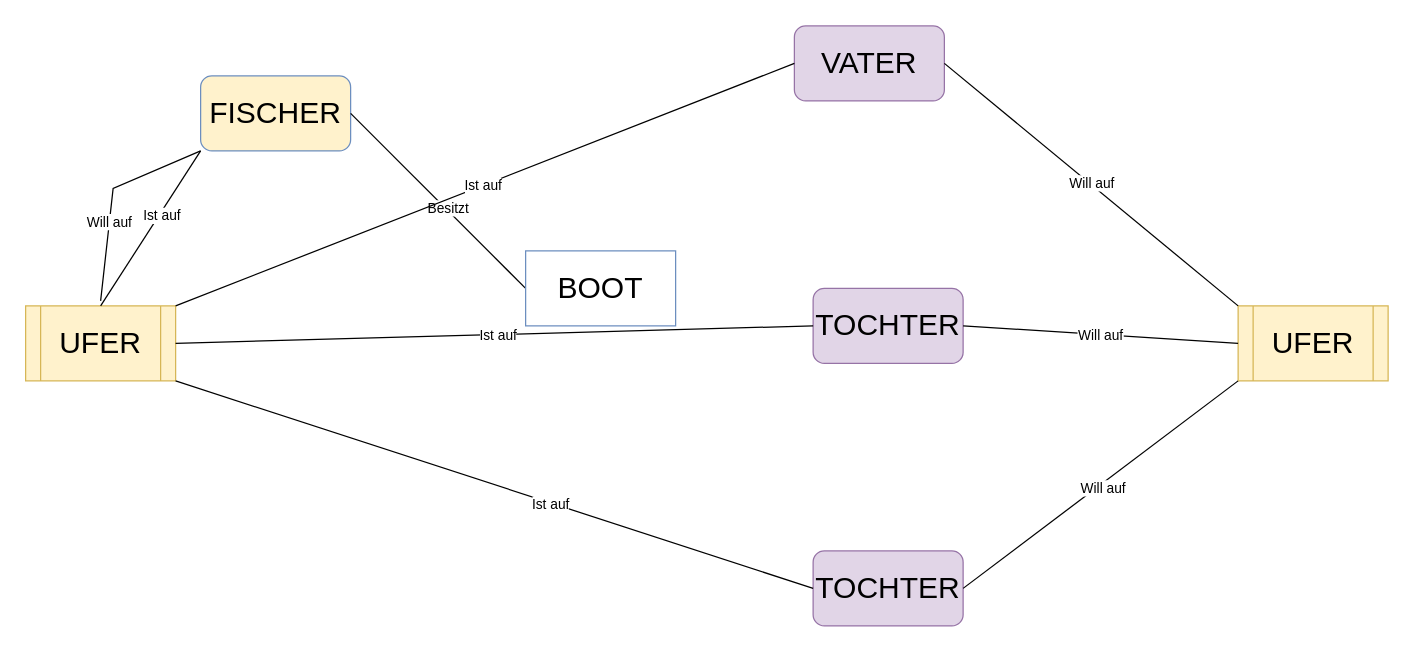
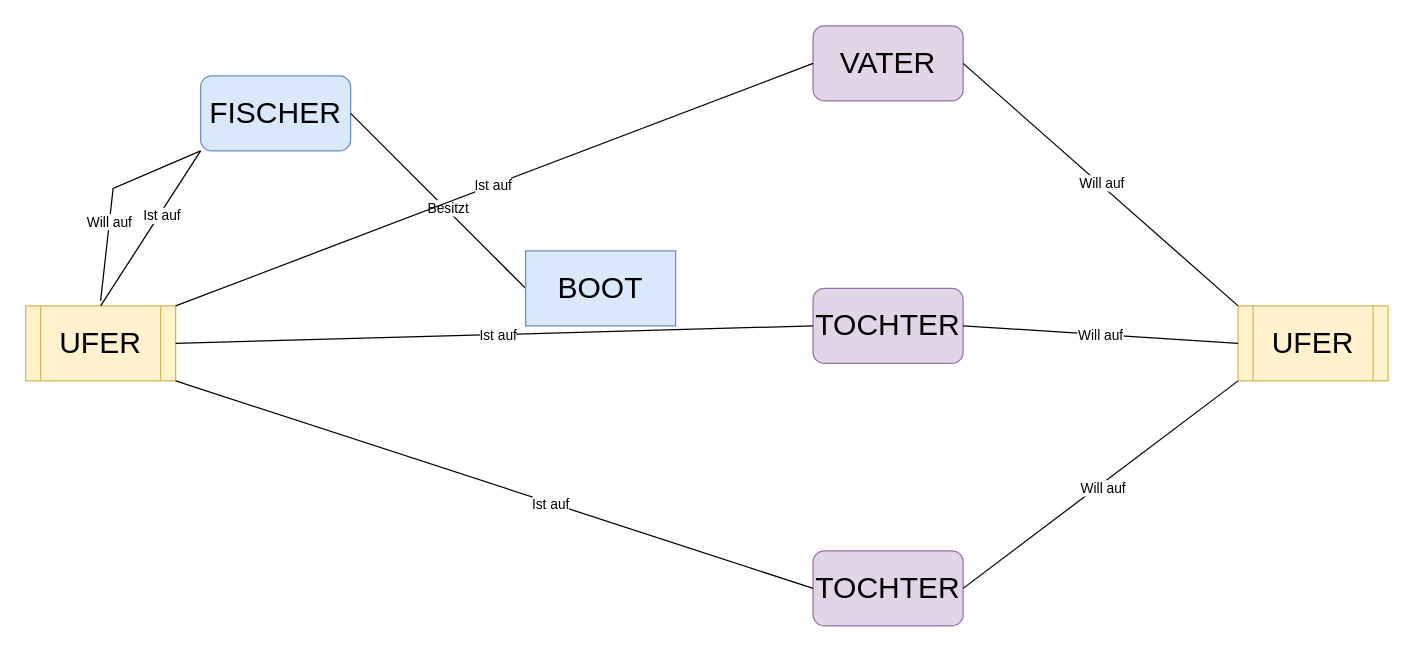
(869, 63) -> (888, 63)
(276, 113) -> (276, 113)
(601, 288) -> (601, 288)
